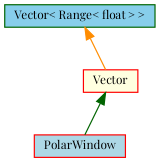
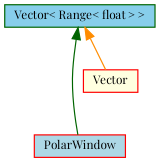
(93, 119) -> (73, 87)
